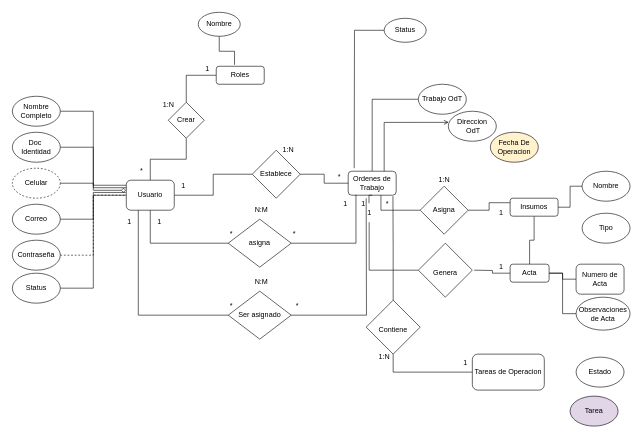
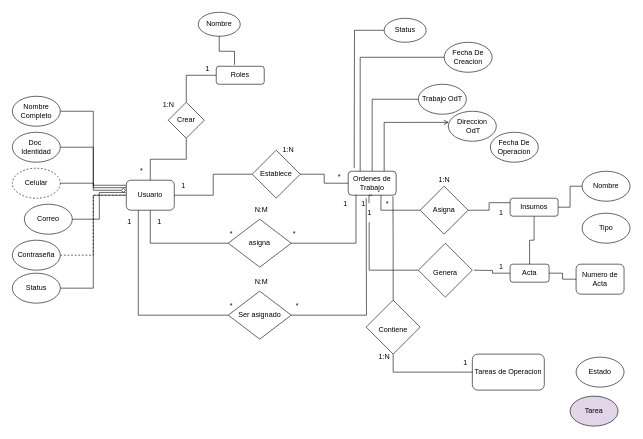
none -> (468, 57)
none -> (360, 72)
(515, 147) -> (515, 147)
(36, 219) -> (48, 219)
(563, 304) -> none
(603, 314) -> none
